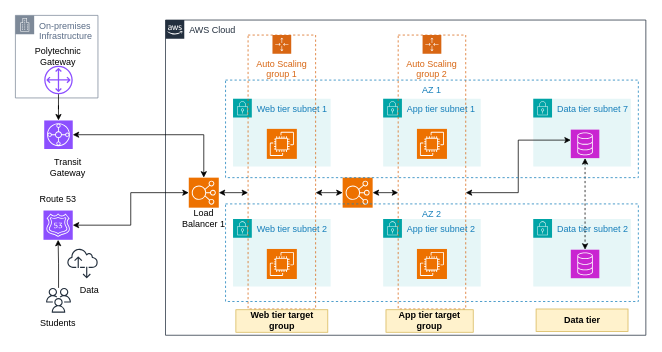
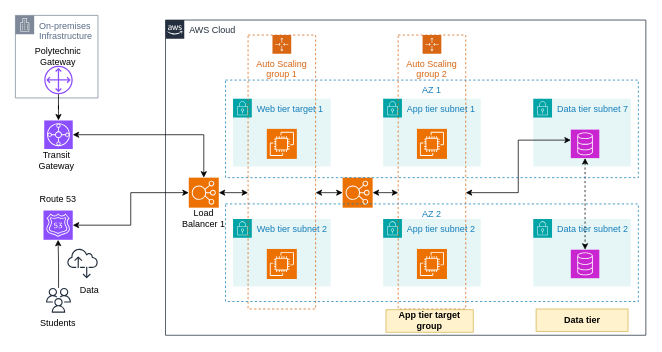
(294, 115) -> (294, 115)
(68, 168) -> (57, 160)
(282, 321) -> none
